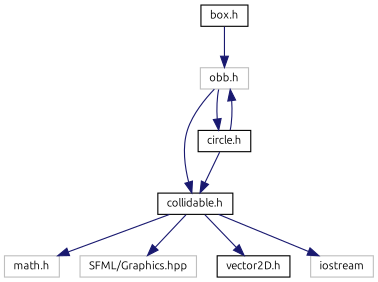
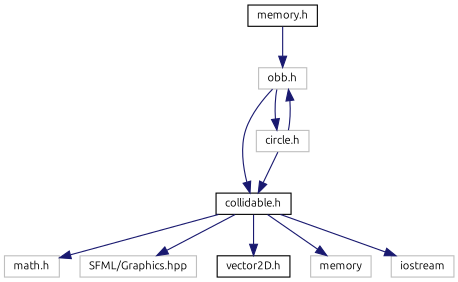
(224, 16) -> (283, 16)
(224, 141) -> (283, 141)
none -> (341, 266)
